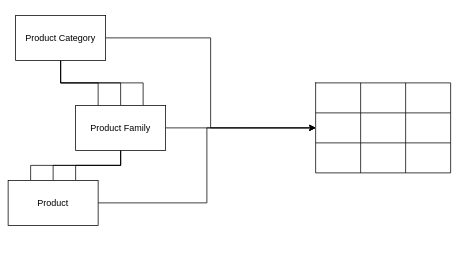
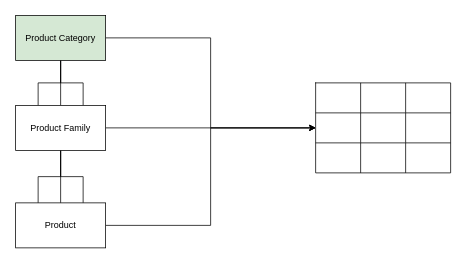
(60, 38) -> (60, 38)
(120, 128) -> (60, 128)
(53, 203) -> (60, 225)
